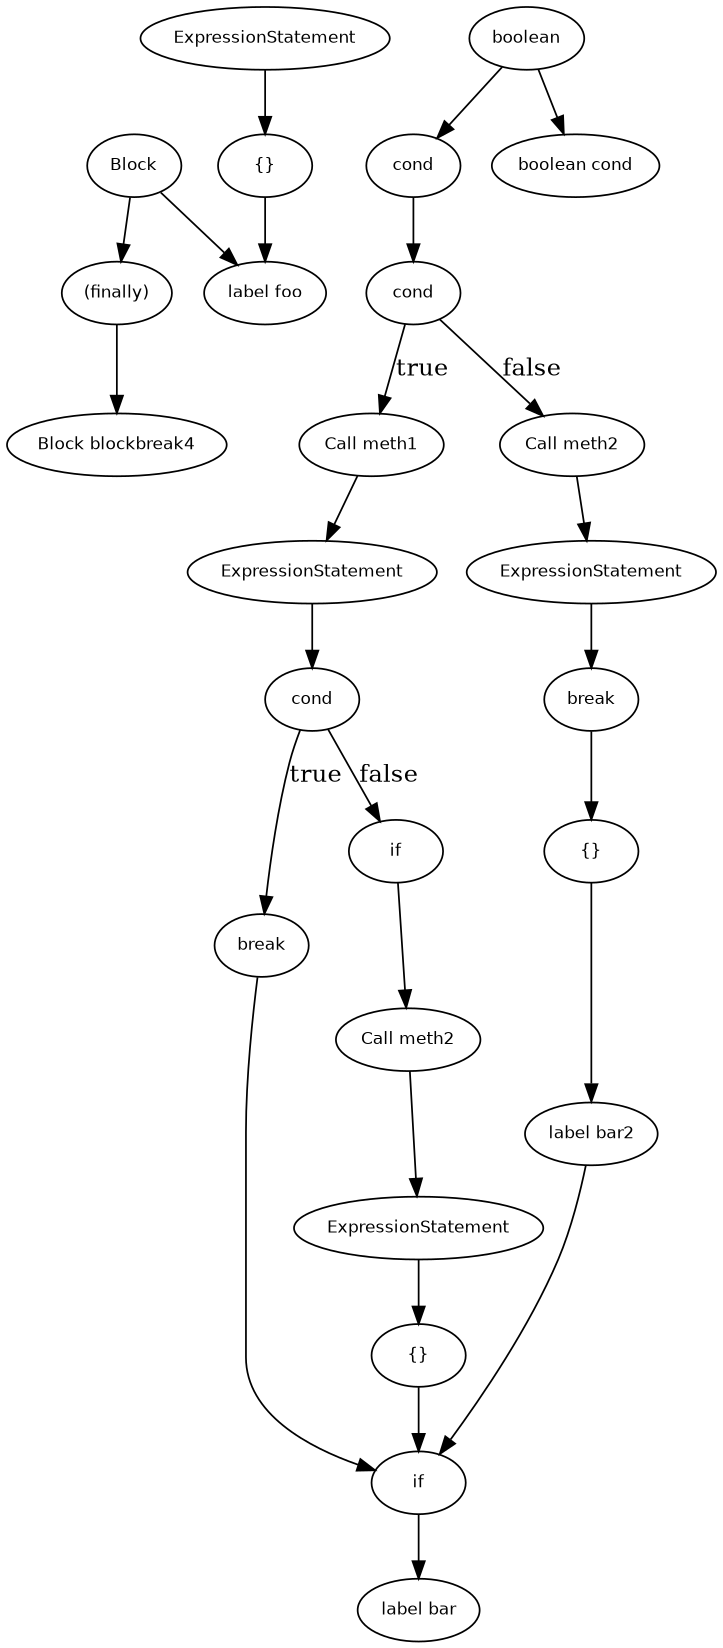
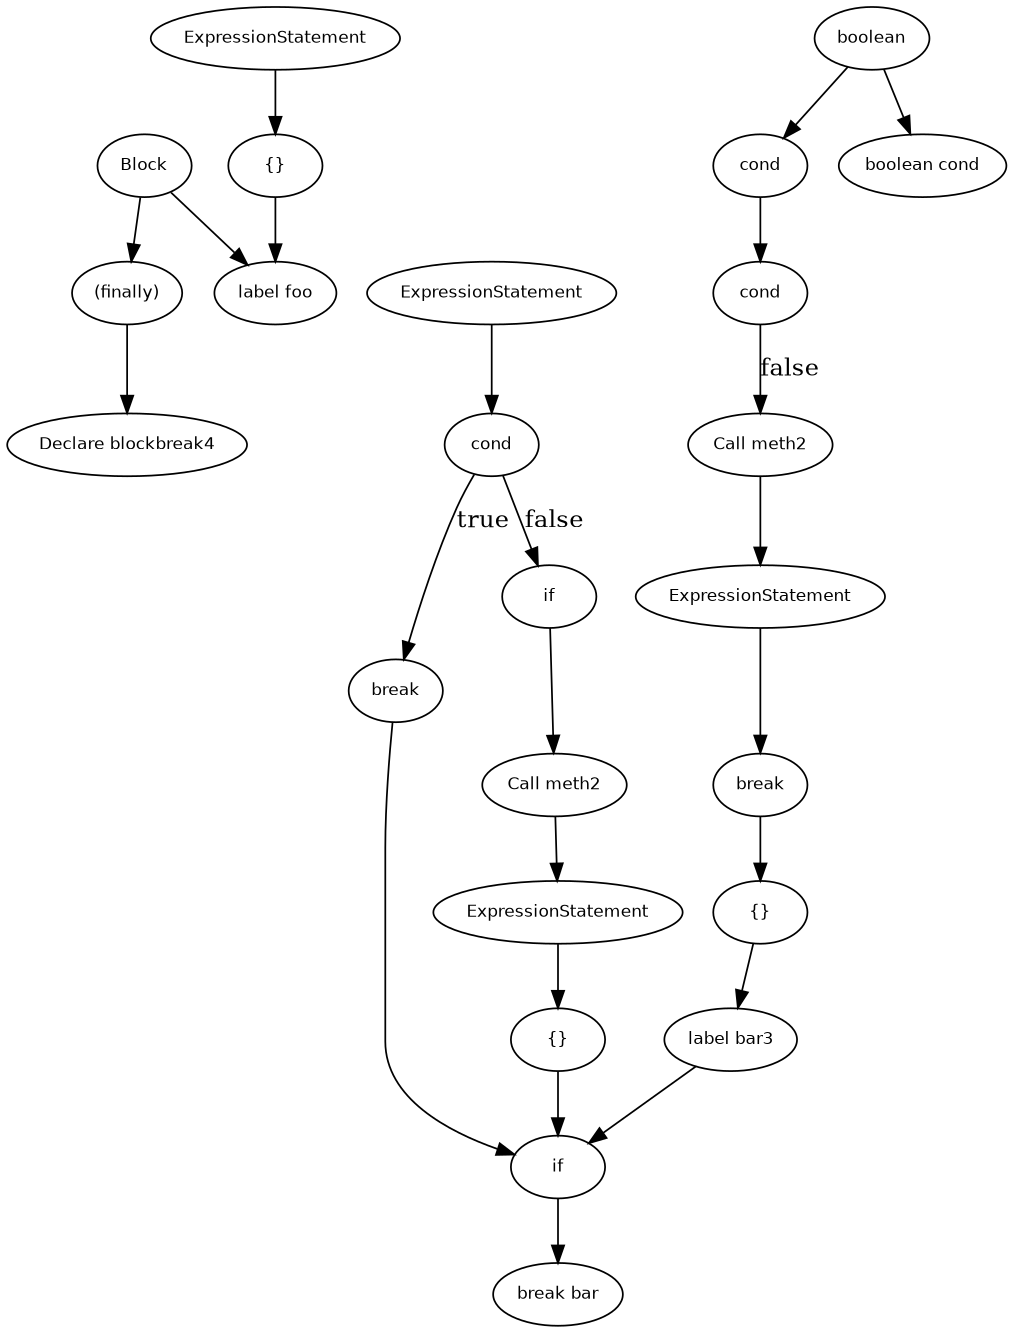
(117, 445) -> (127, 445)
(372, 445) -> none
(591, 1134) -> (731, 1040)
(419, 1610) -> (558, 1294)
